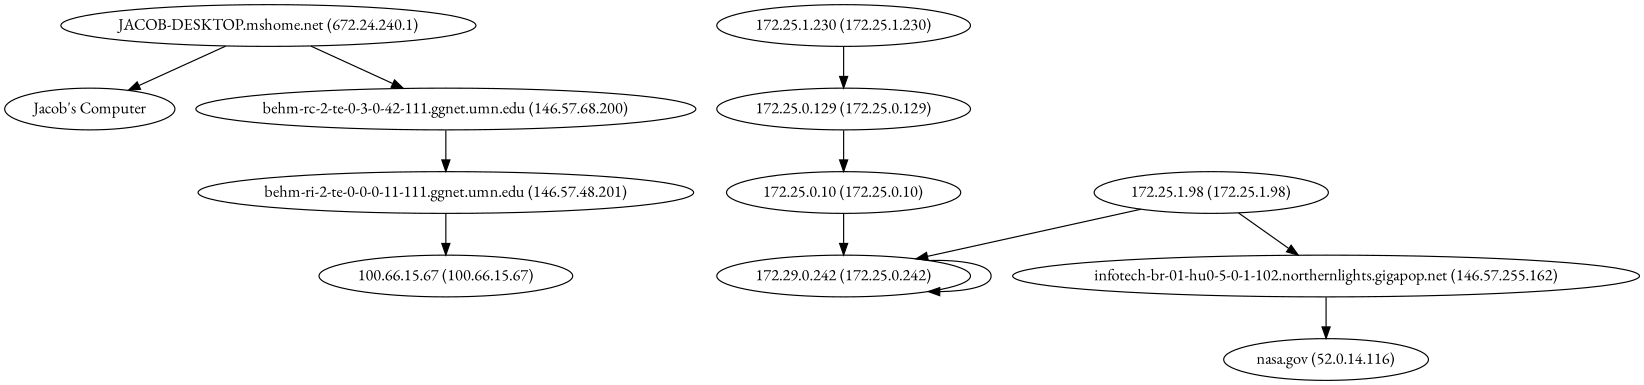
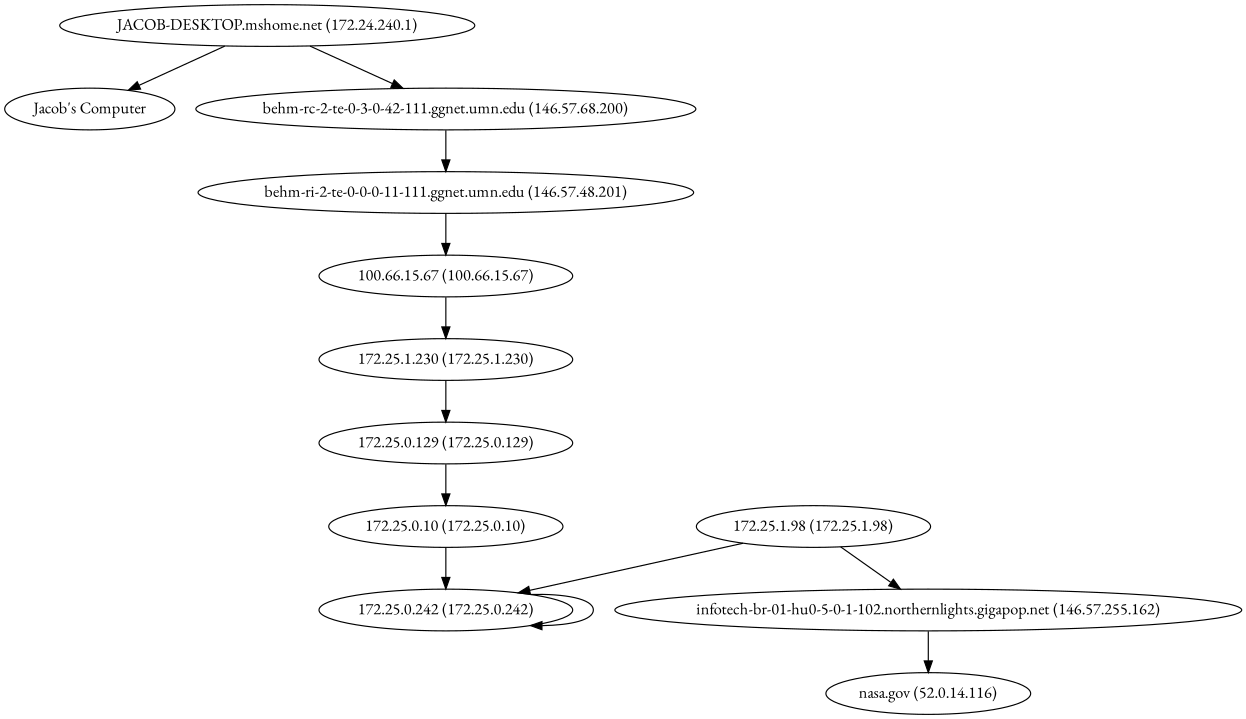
(268, 26) -> (267, 26)
(844, 276) -> (446, 610)
none -> (446, 312)
